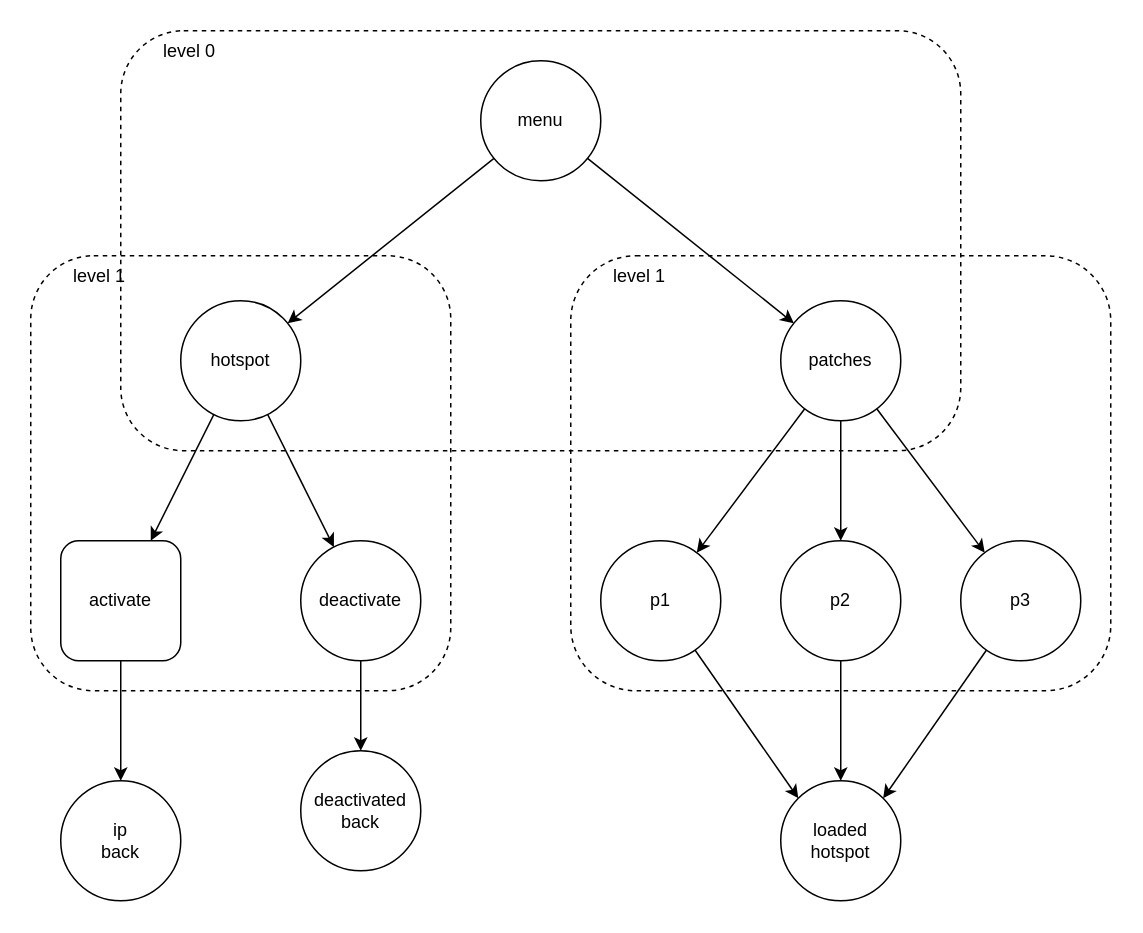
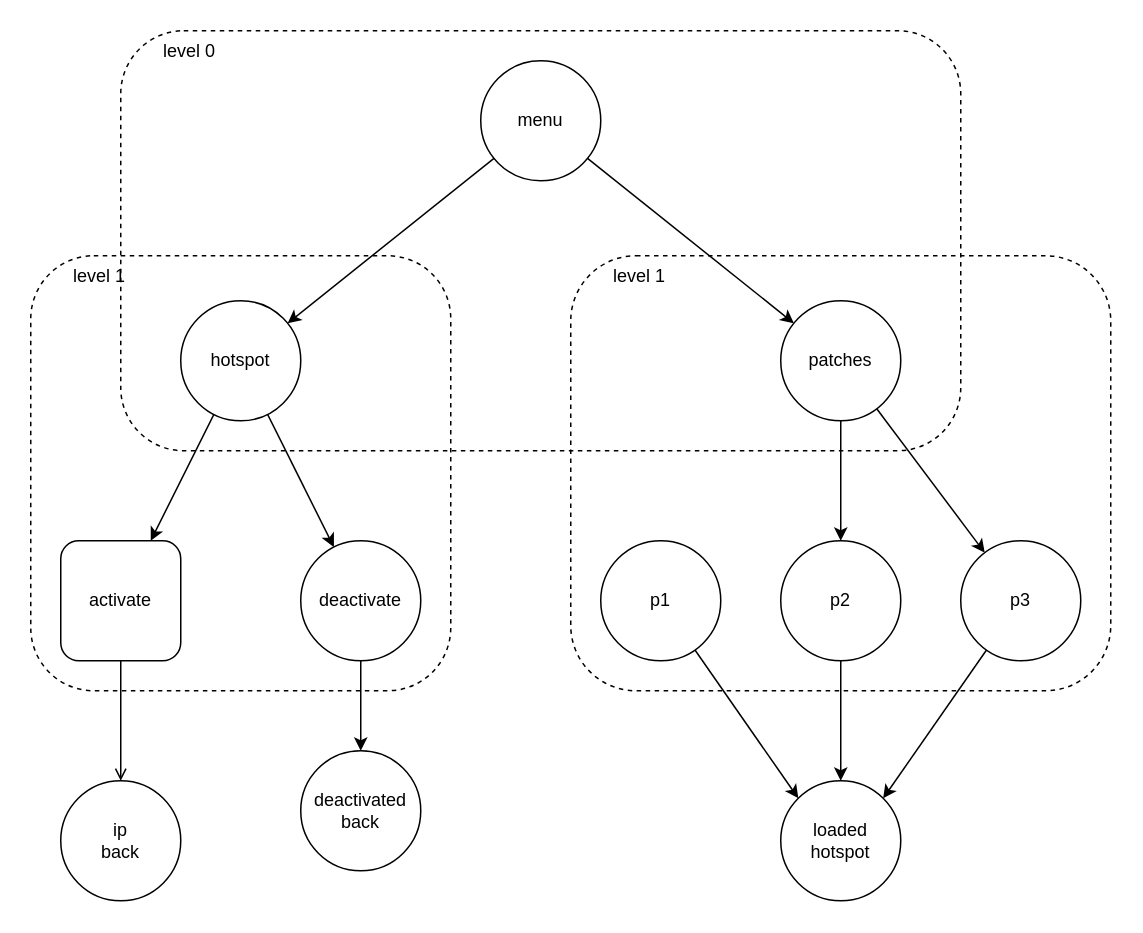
(754, 477) -> none
(121, 769) -> (121, 771)
